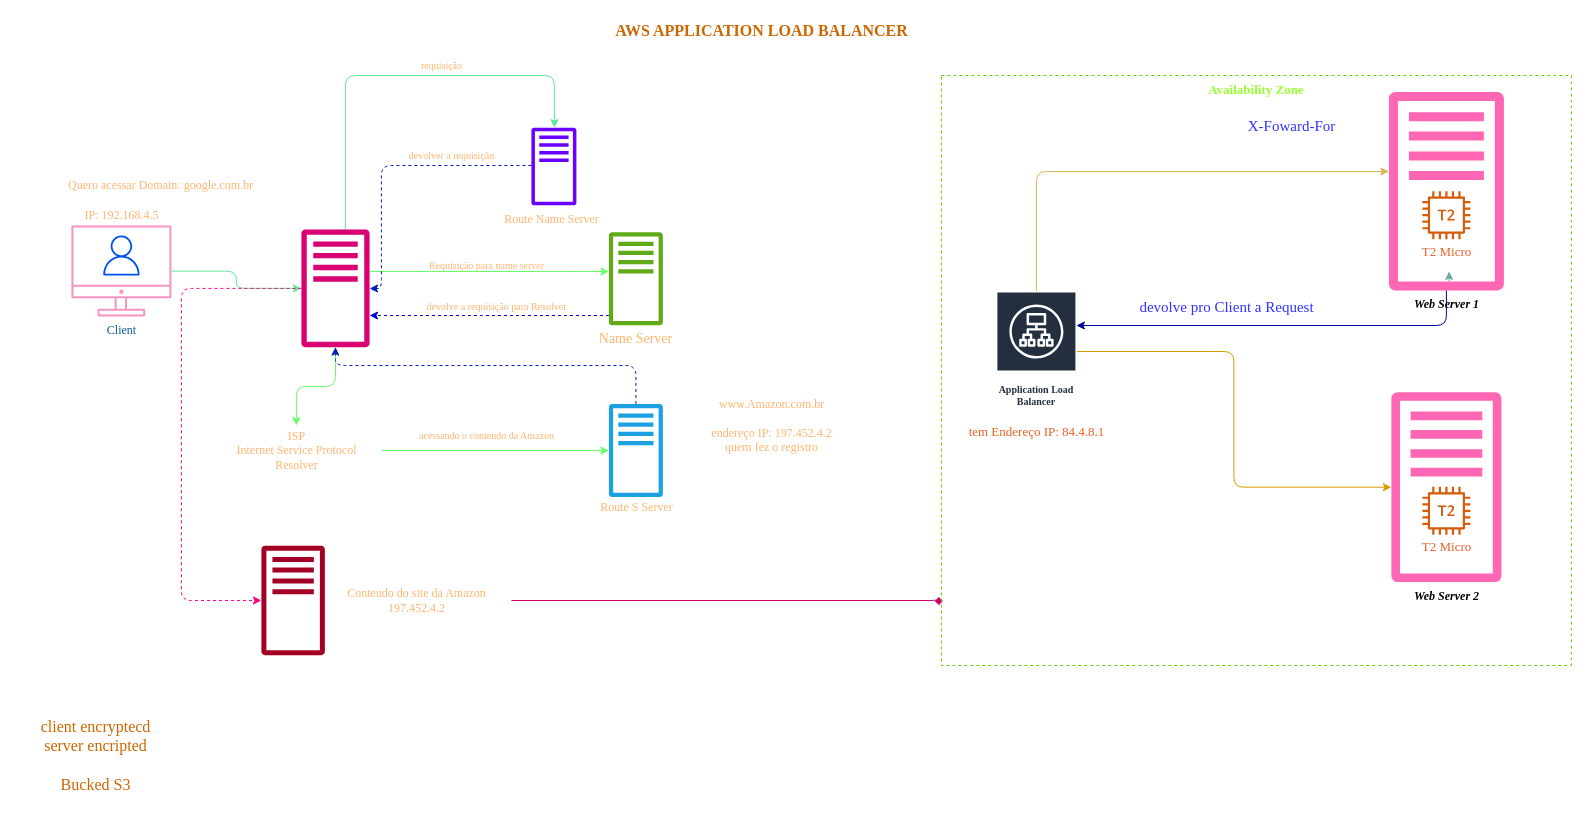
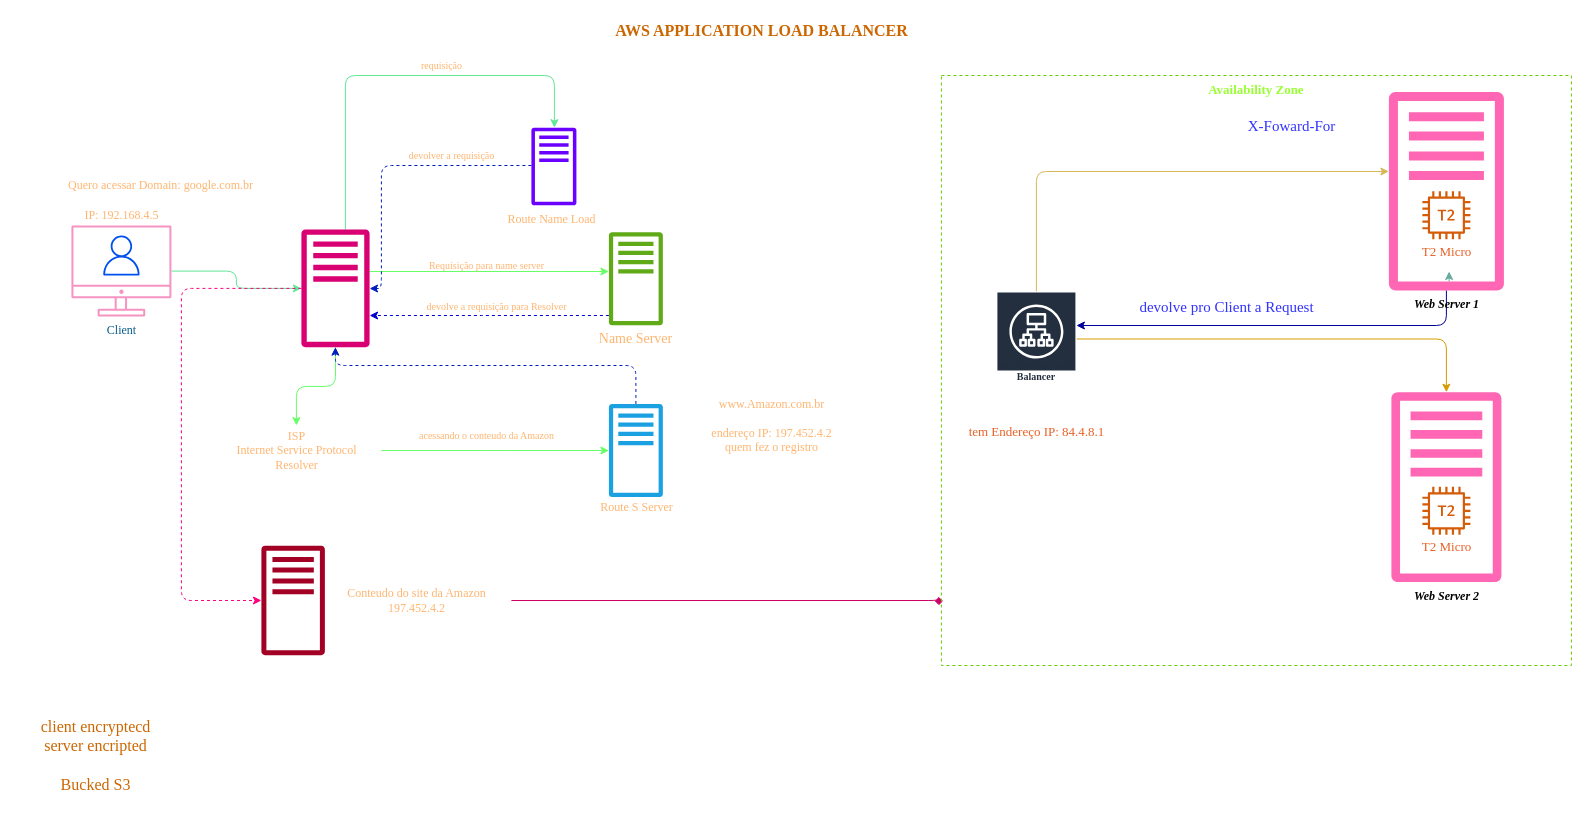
(552, 220) -> (552, 220)
(1036, 352) -> (1036, 339)
